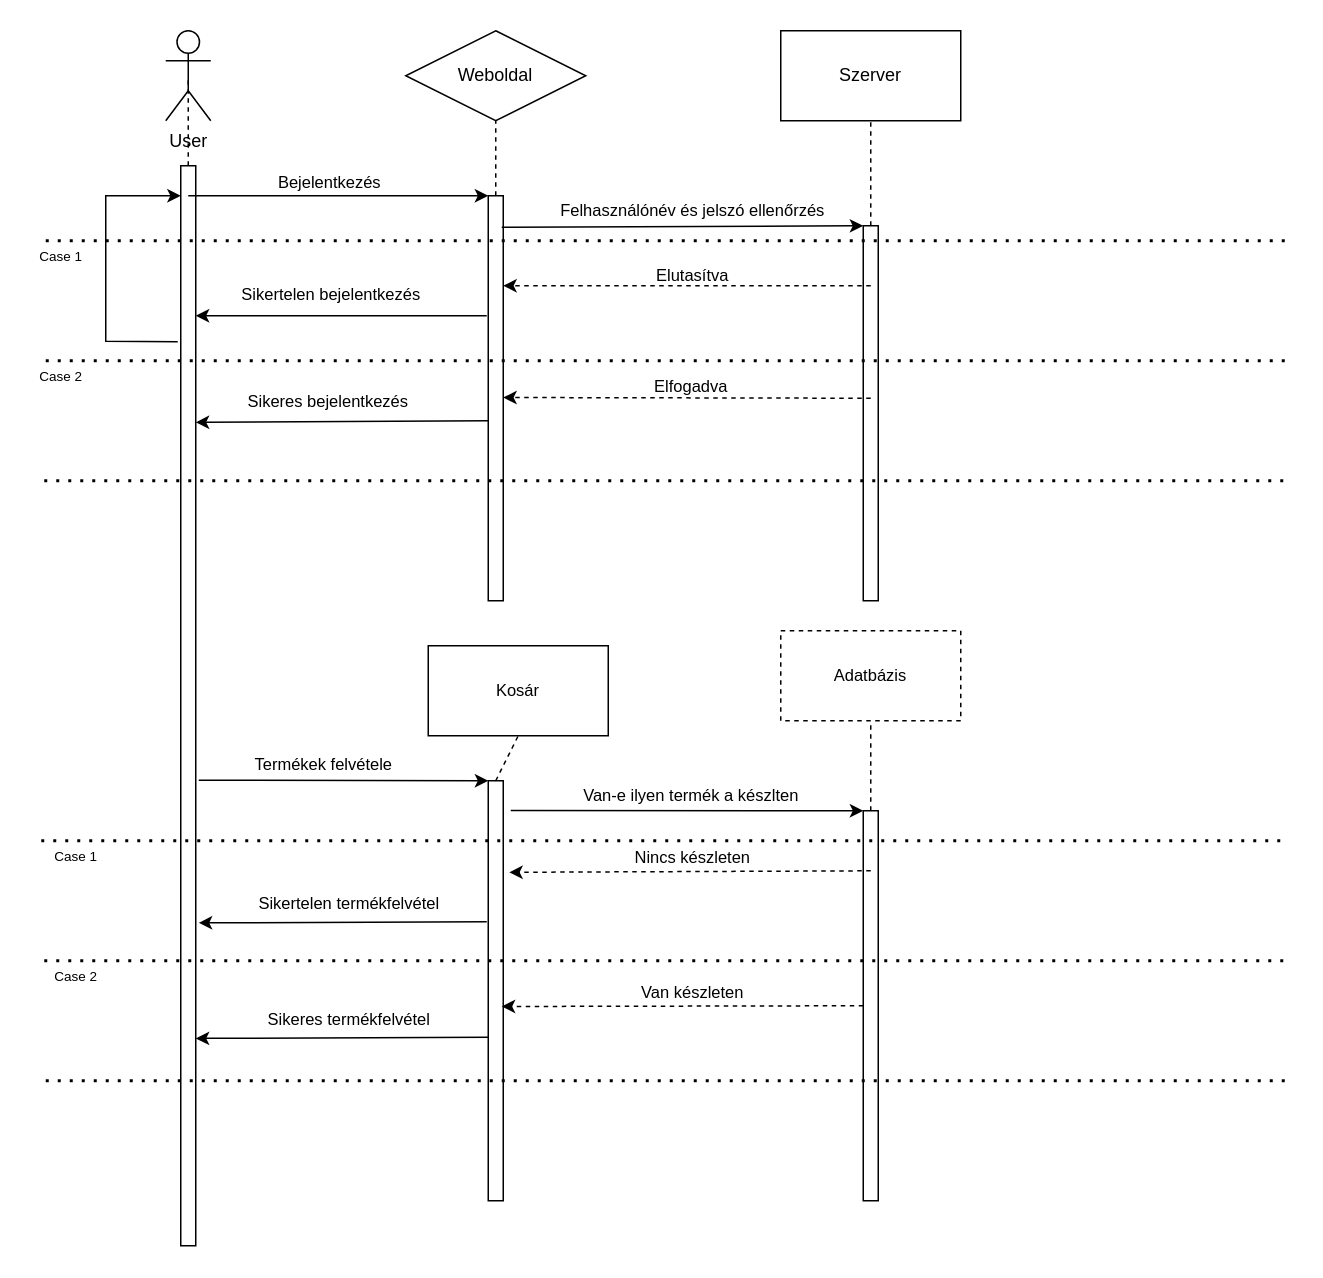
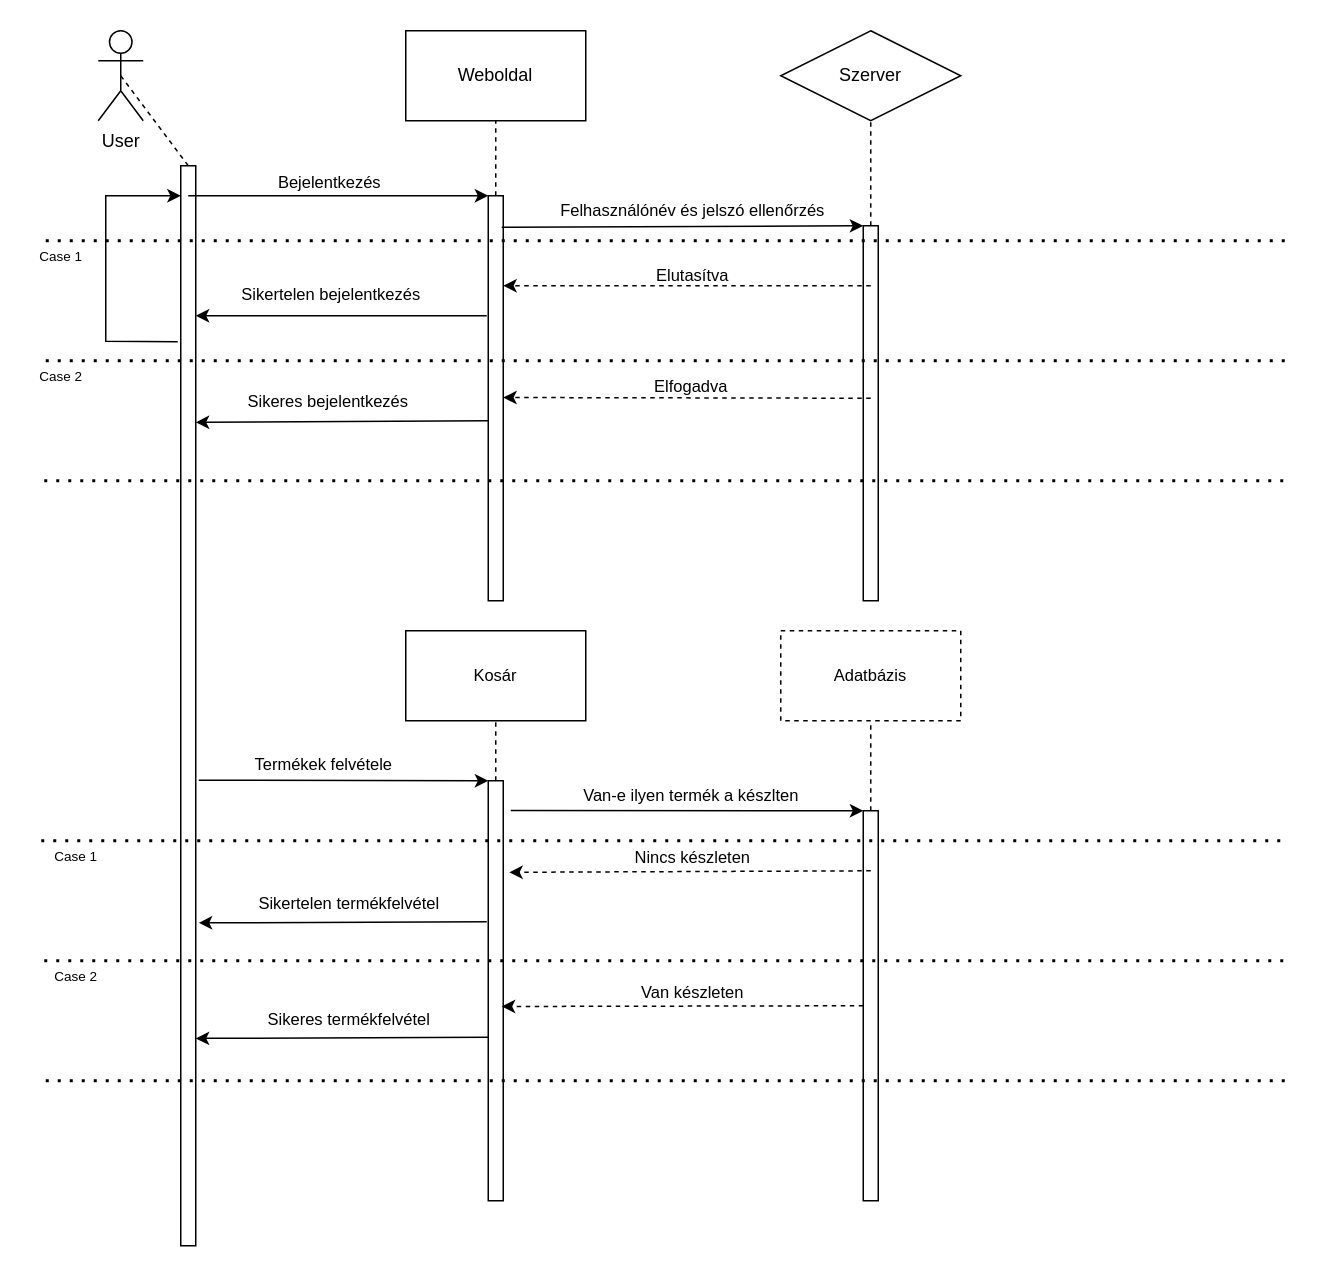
(188, 76) -> (121, 76)
(496, 76) -> (496, 76)
(871, 76) -> (871, 76)
(518, 691) -> (496, 676)
